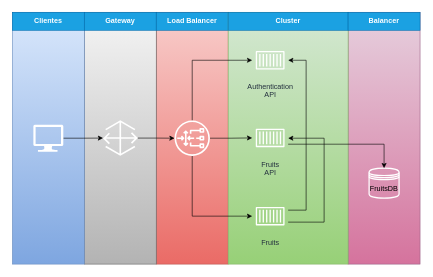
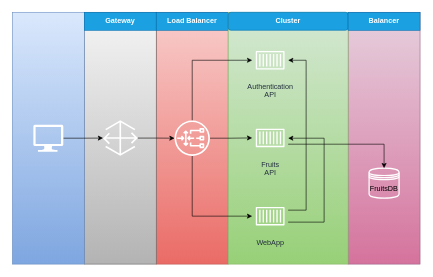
(48, 21) -> none
(288, 21) -> (288, 21)
(271, 243) -> (271, 243)
